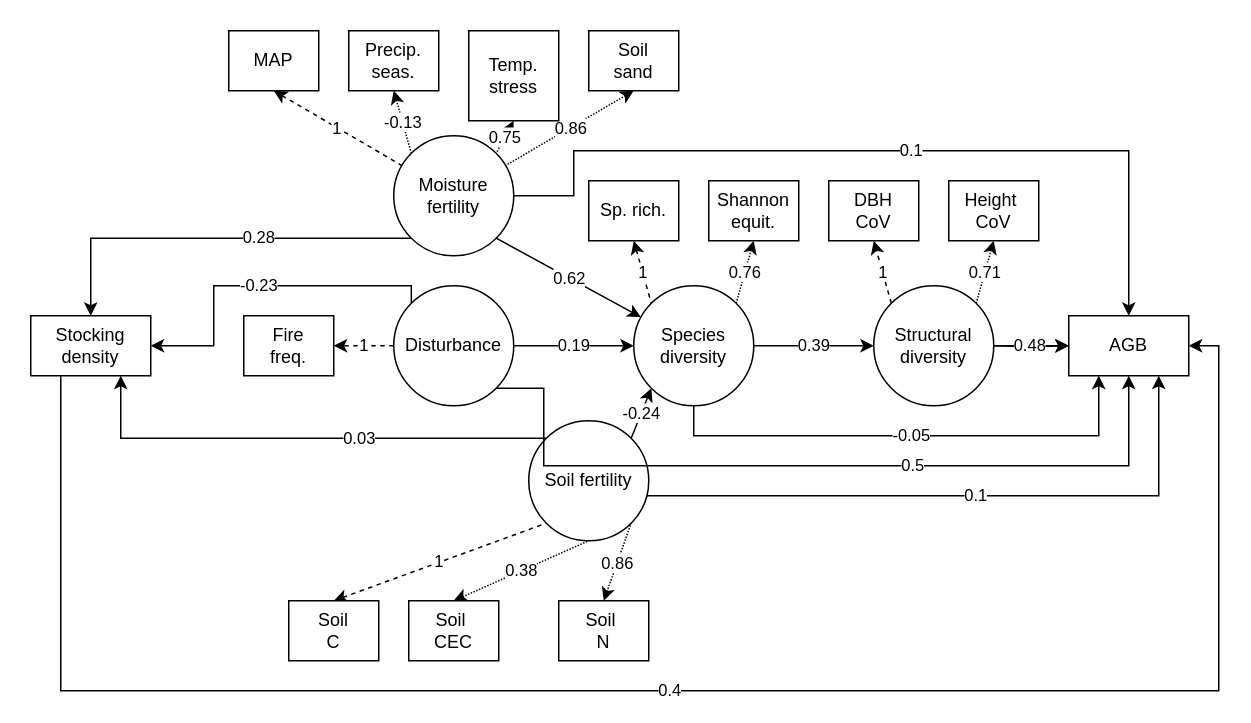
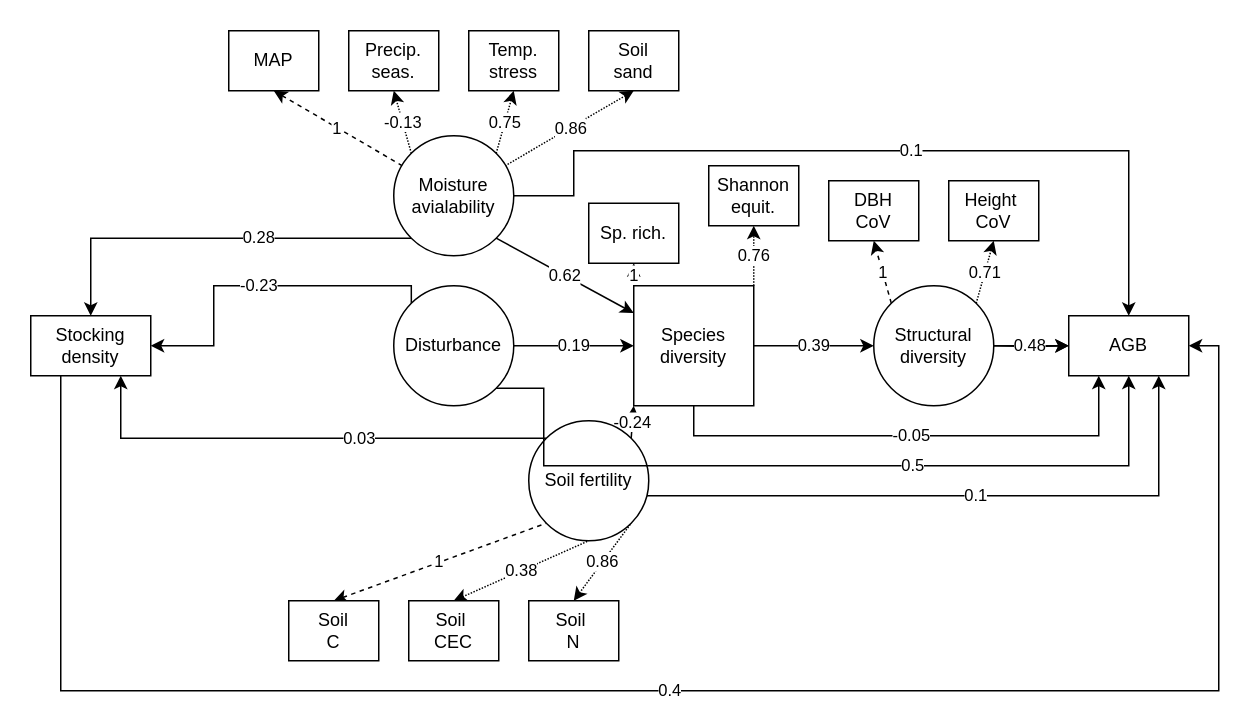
(514, 76) -> (514, 61)
(454, 196) -> (454, 196)
(634, 211) -> (634, 233)
(754, 211) -> (754, 196)
(289, 346) -> none
(369, 346) -> none
(694, 346) -> (694, 346)
(604, 631) -> (574, 631)
